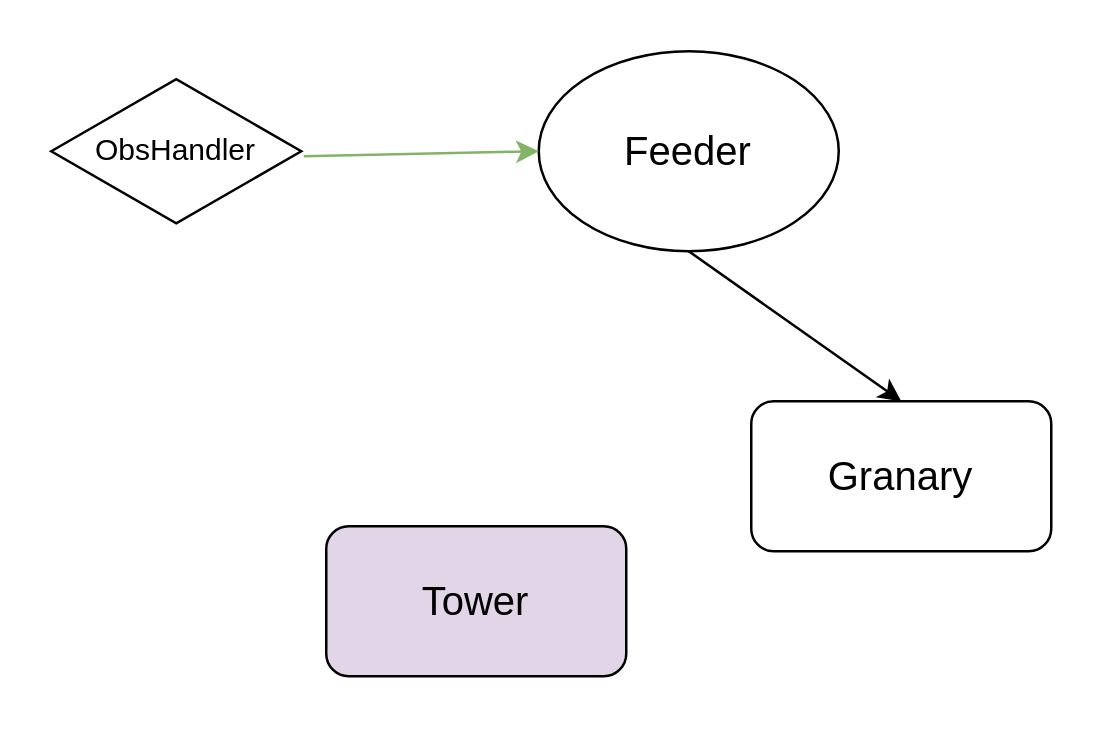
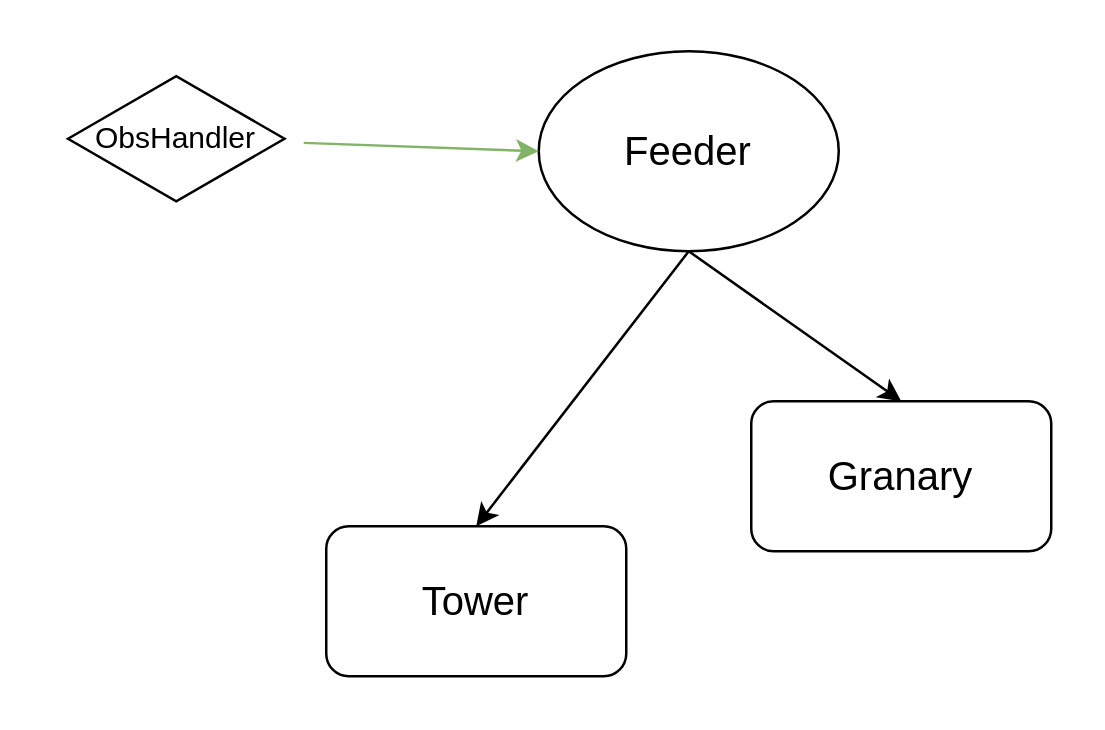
(176, 151) -> (176, 139)
none -> (586, 384)
(476, 601) -> (476, 601)
